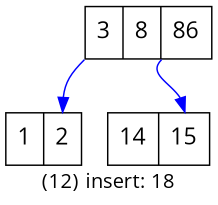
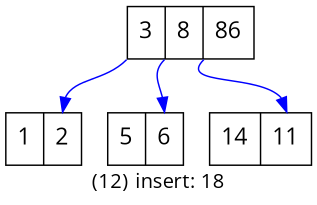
(184, 138) -> (286, 138)
none -> (146, 139)
